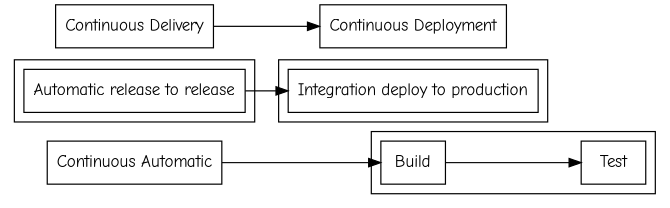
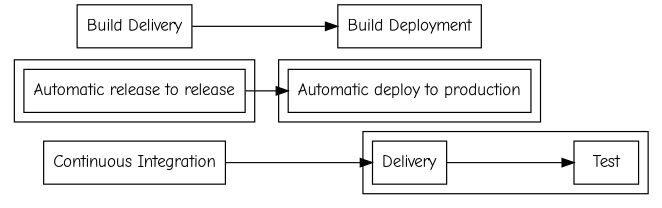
(135, 26) -> (135, 26)
(413, 26) -> (410, 26)
(413, 91) -> (410, 91)
(135, 163) -> (135, 163)
(413, 163) -> (410, 163)
